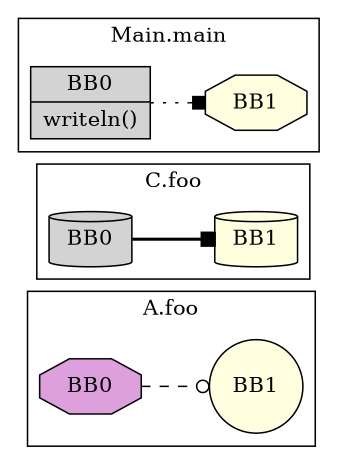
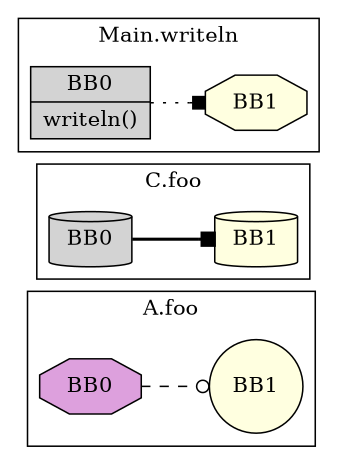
(169, 36) -> (169, 36)
